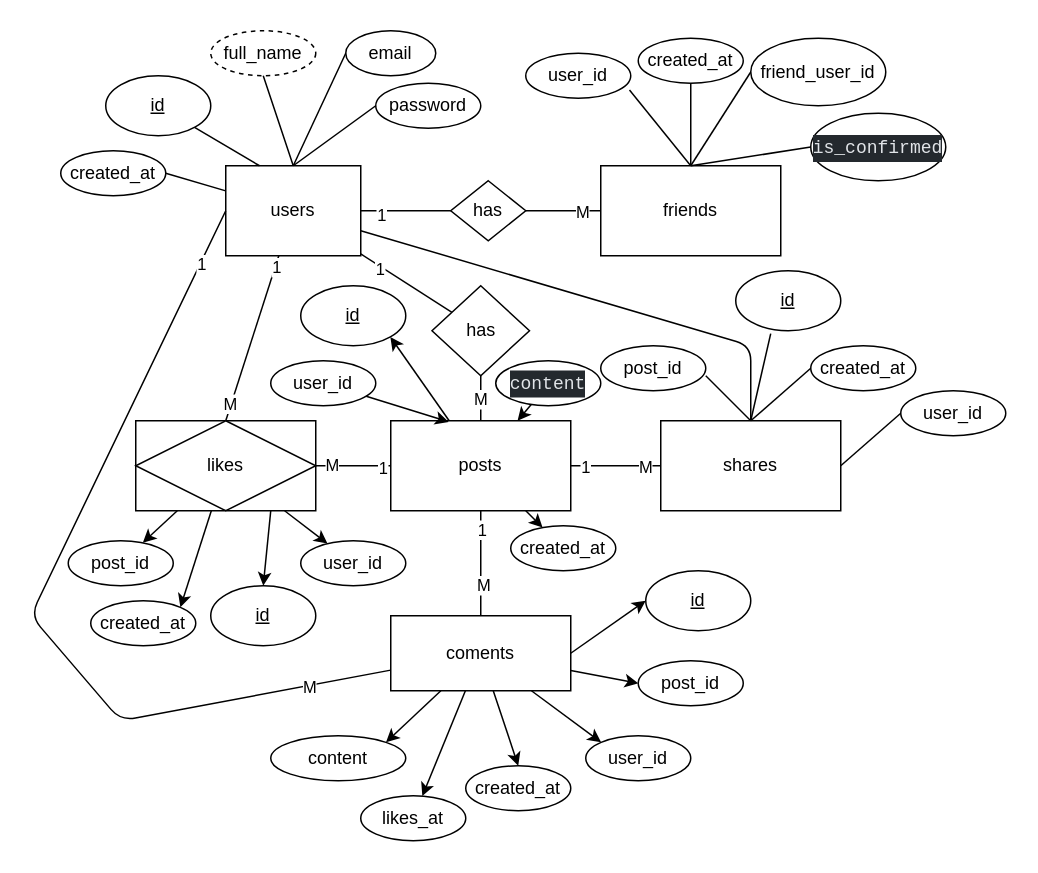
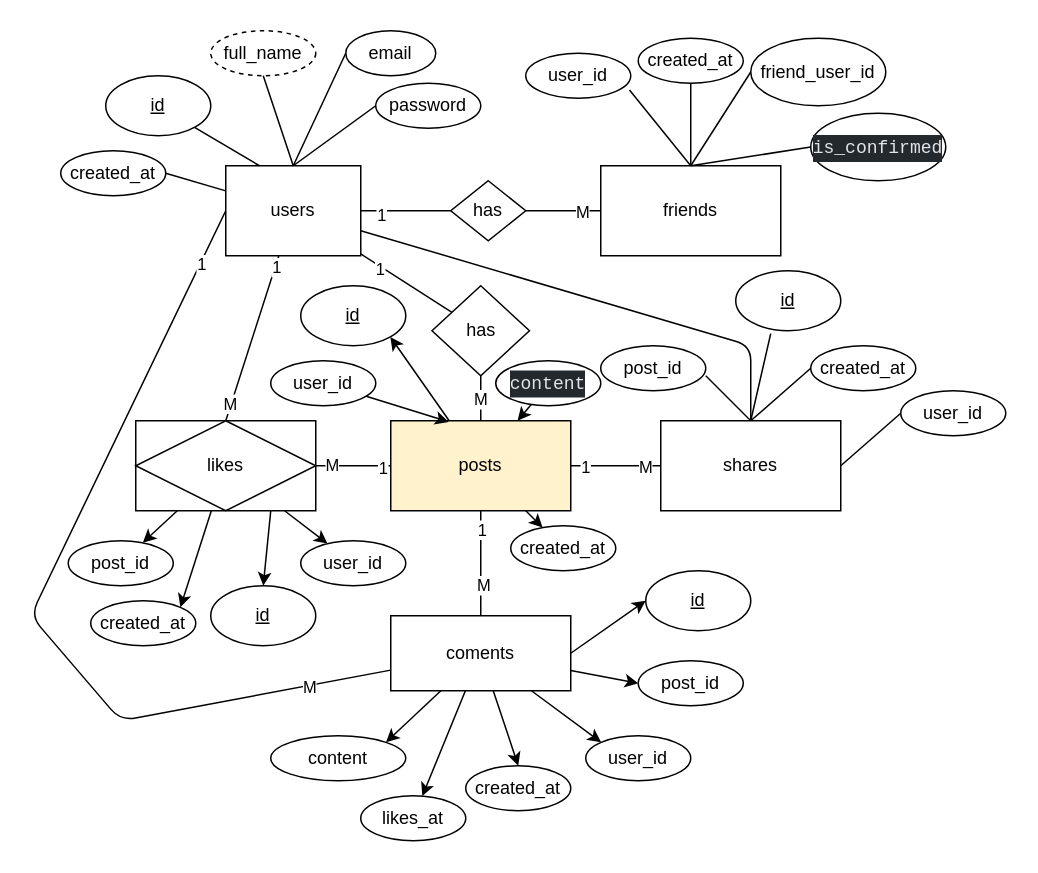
(481, 466) -> (481, 466)
